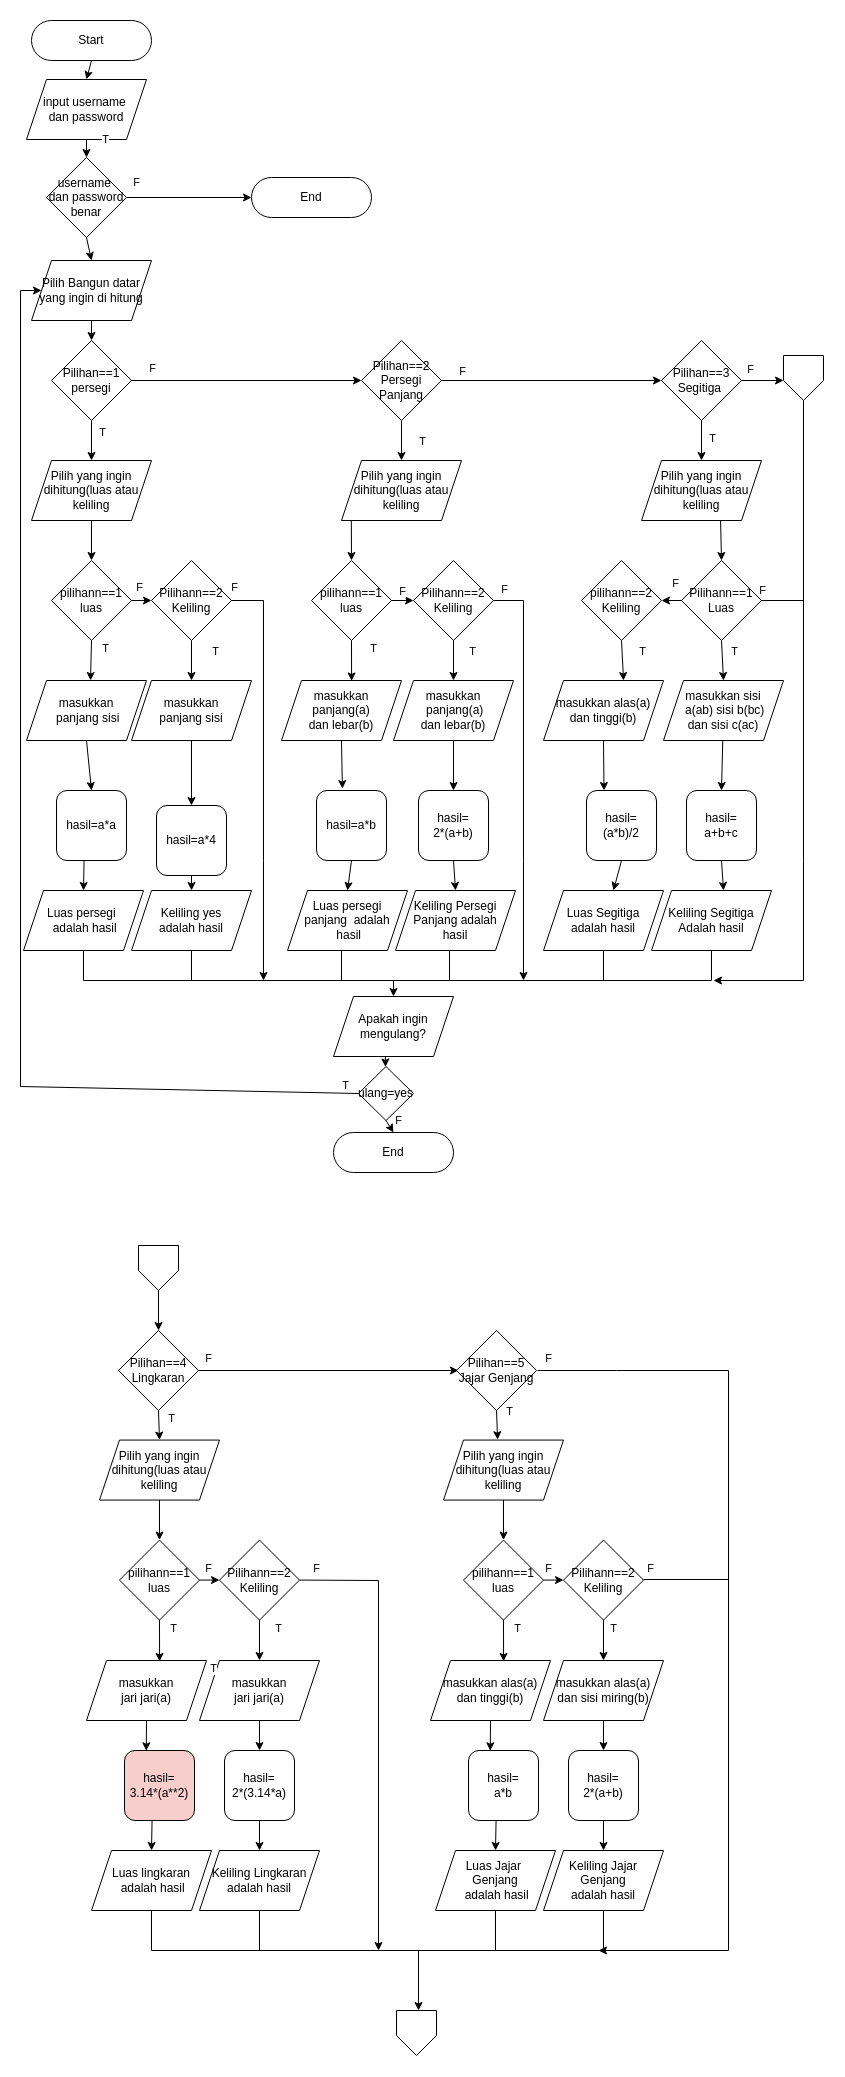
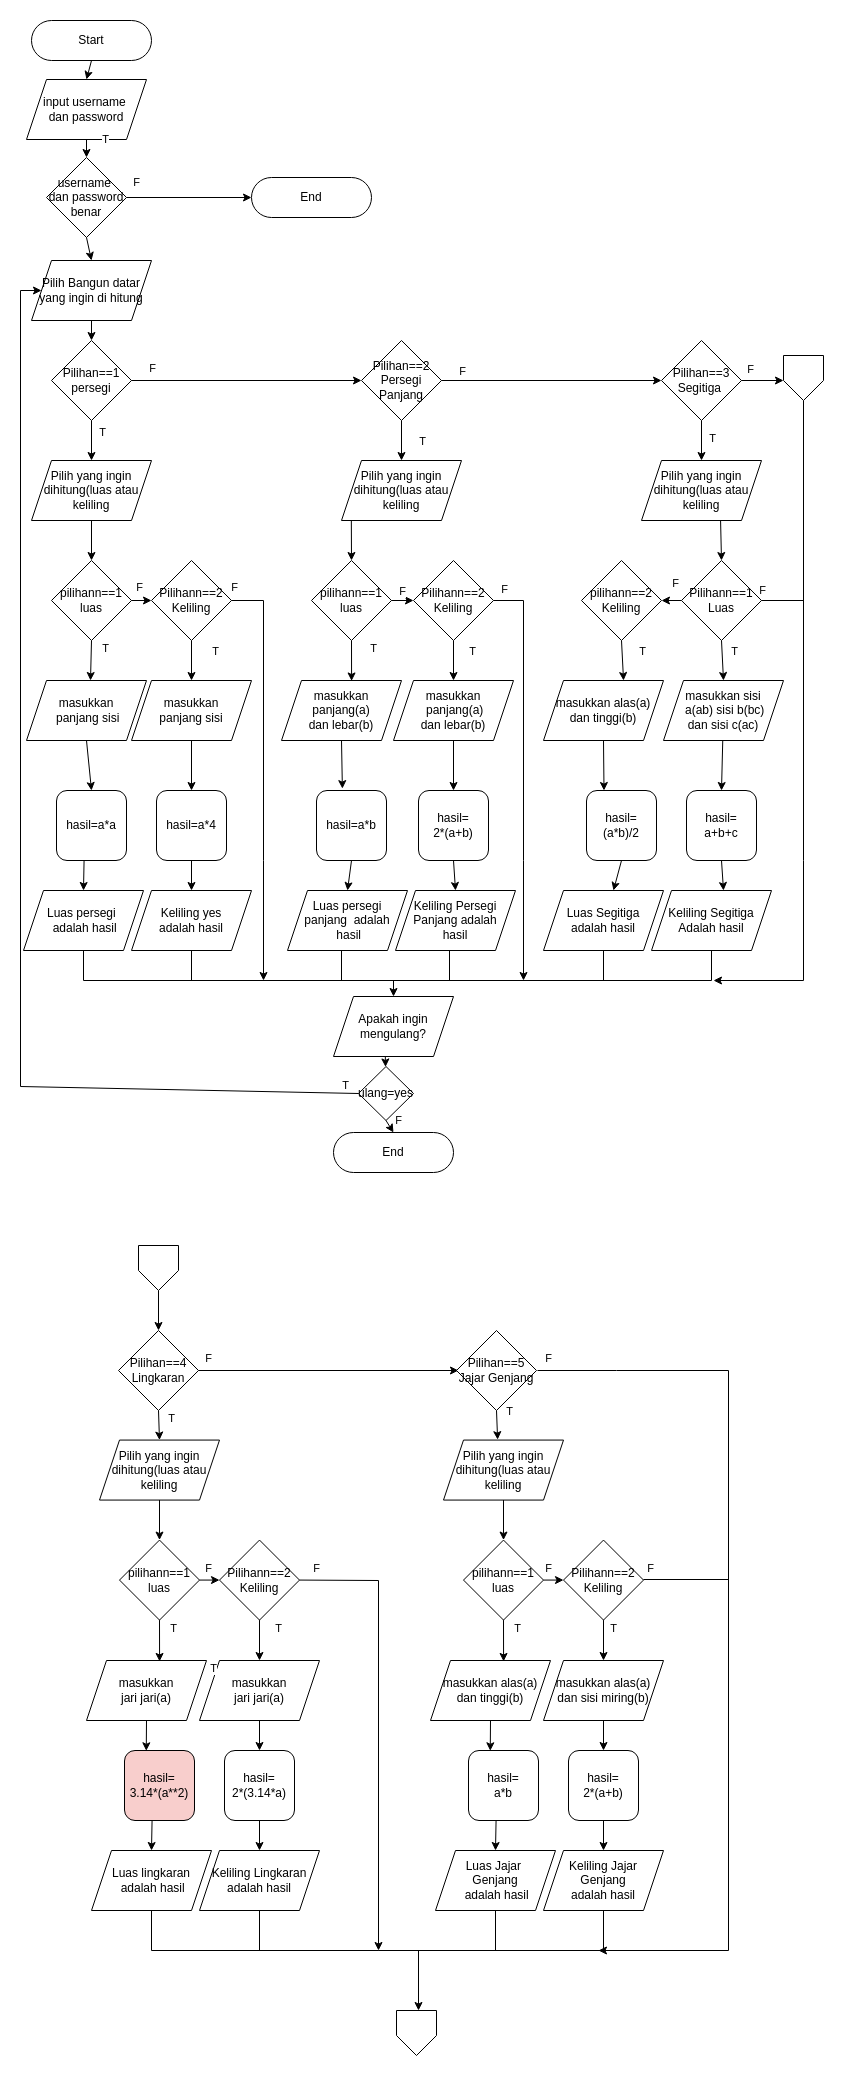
(192, 841) -> (192, 826)
